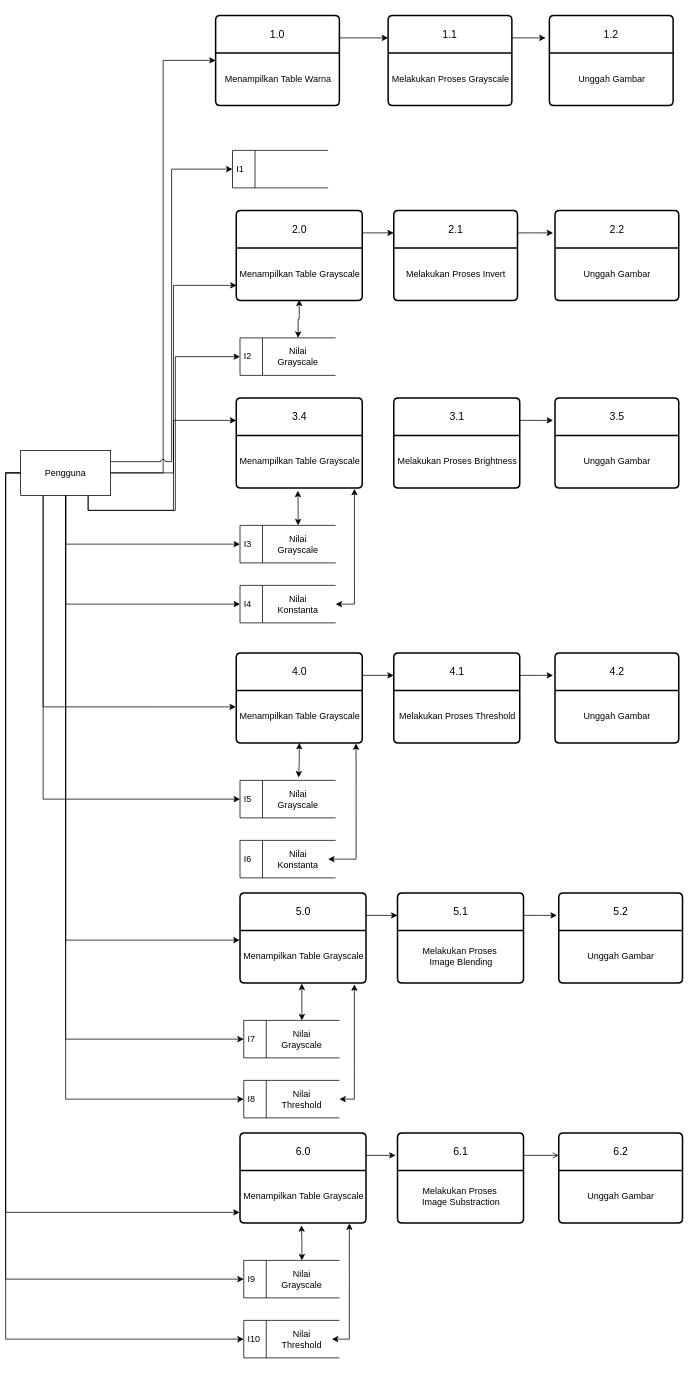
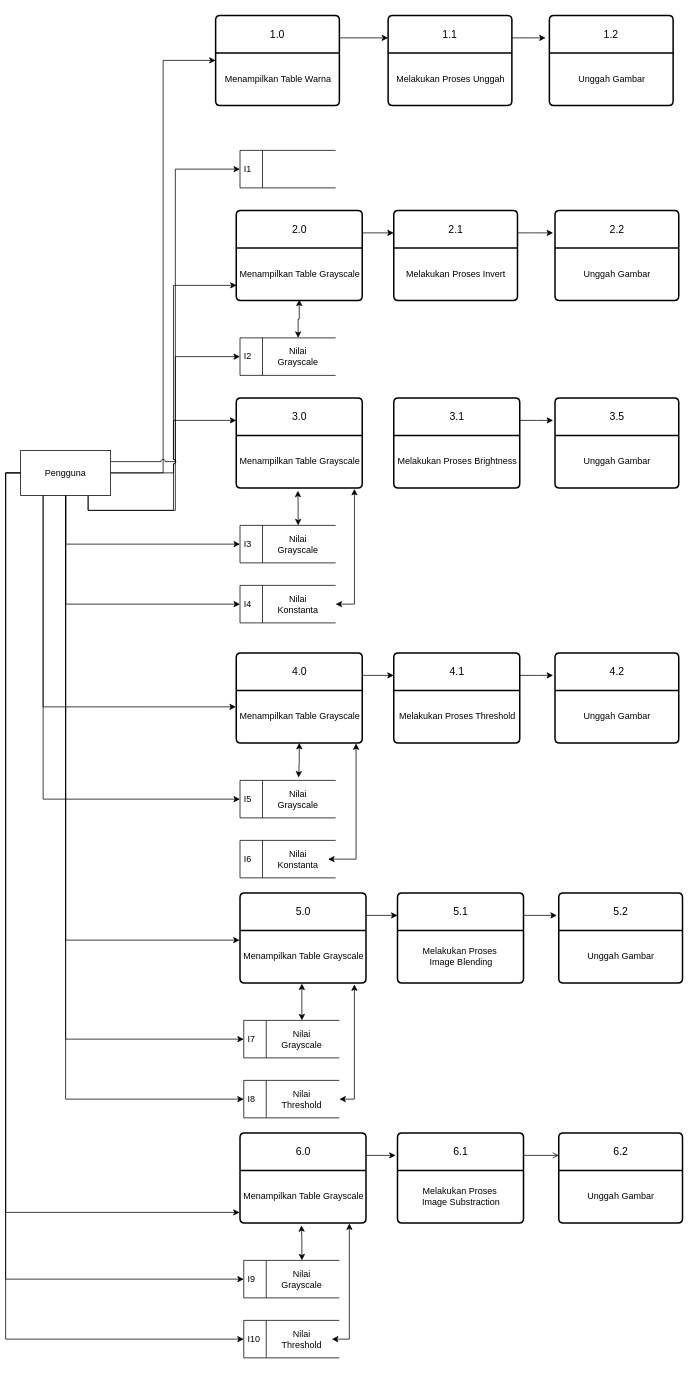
(451, 79) -> (451, 79)
(280, 169) -> (288, 169)
(300, 417) -> (300, 417)
